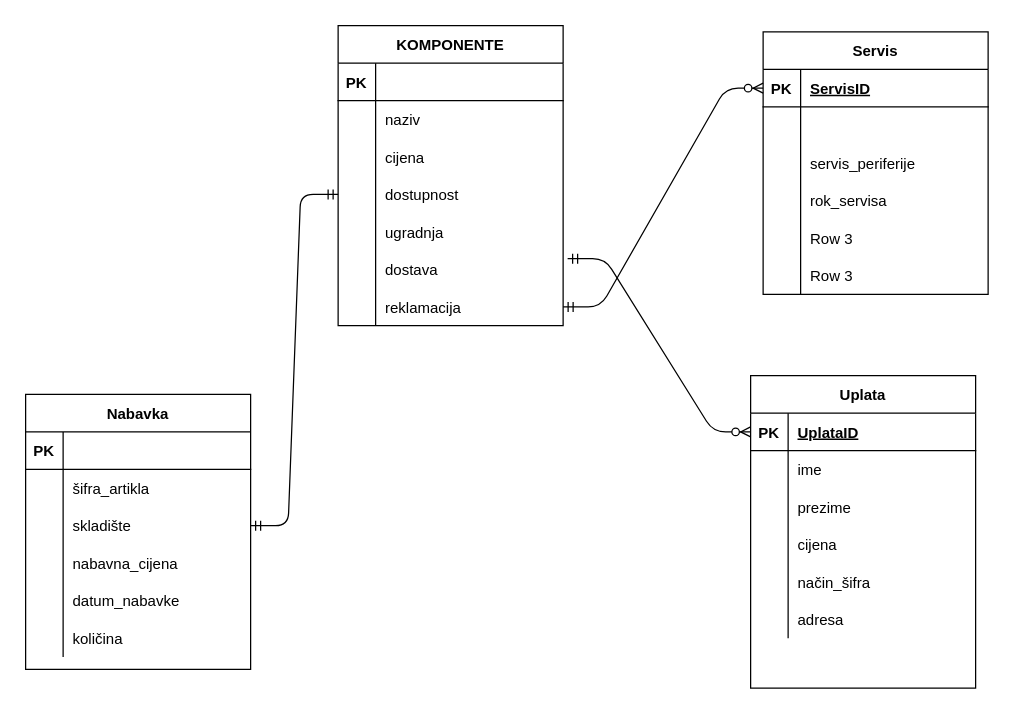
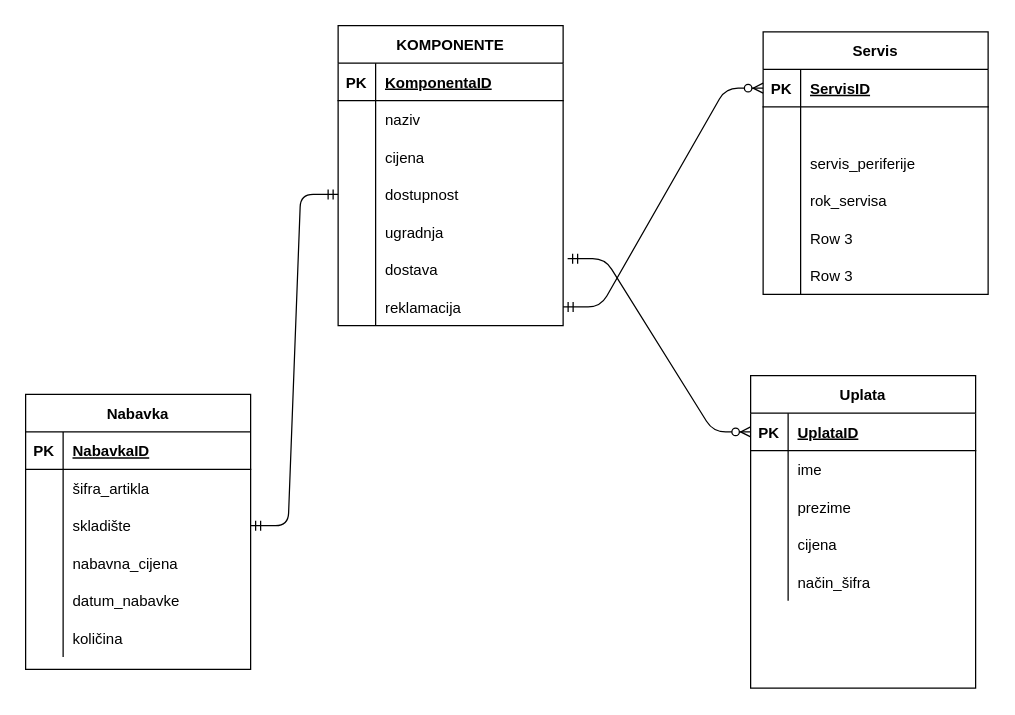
none -> (469, 82)
none -> (157, 451)
(882, 619) -> none
